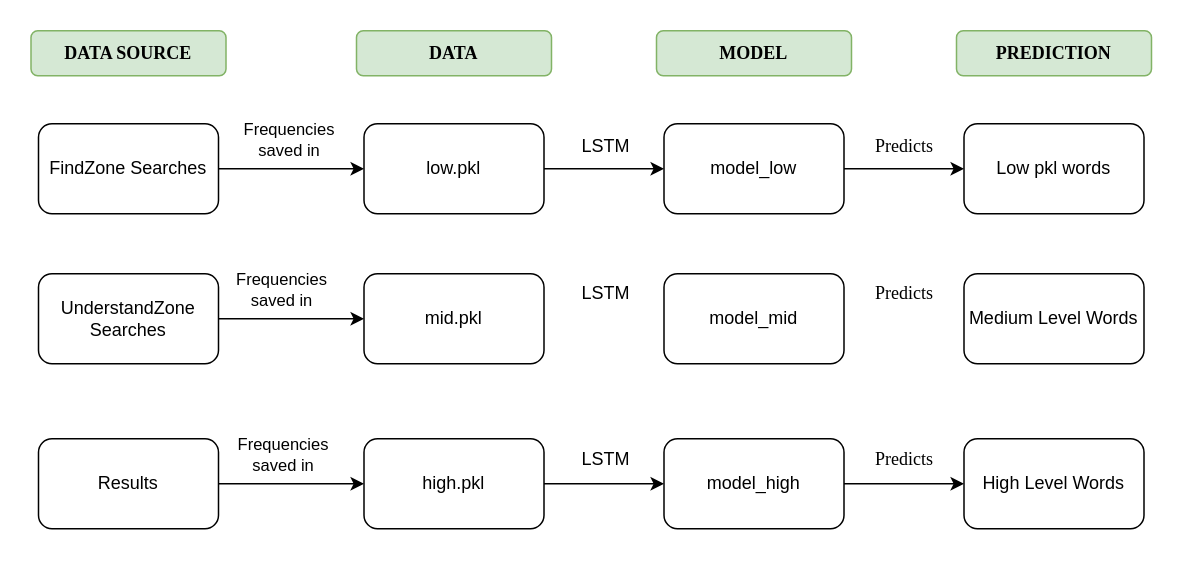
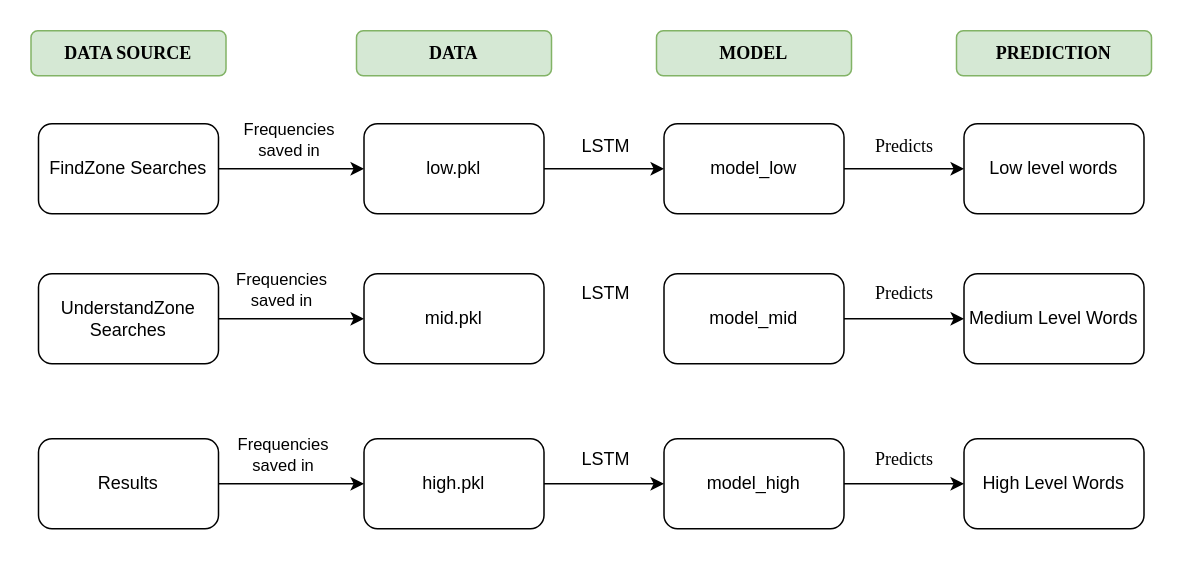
(1054, 169) -> (1054, 169)
none -> (899, 319)
